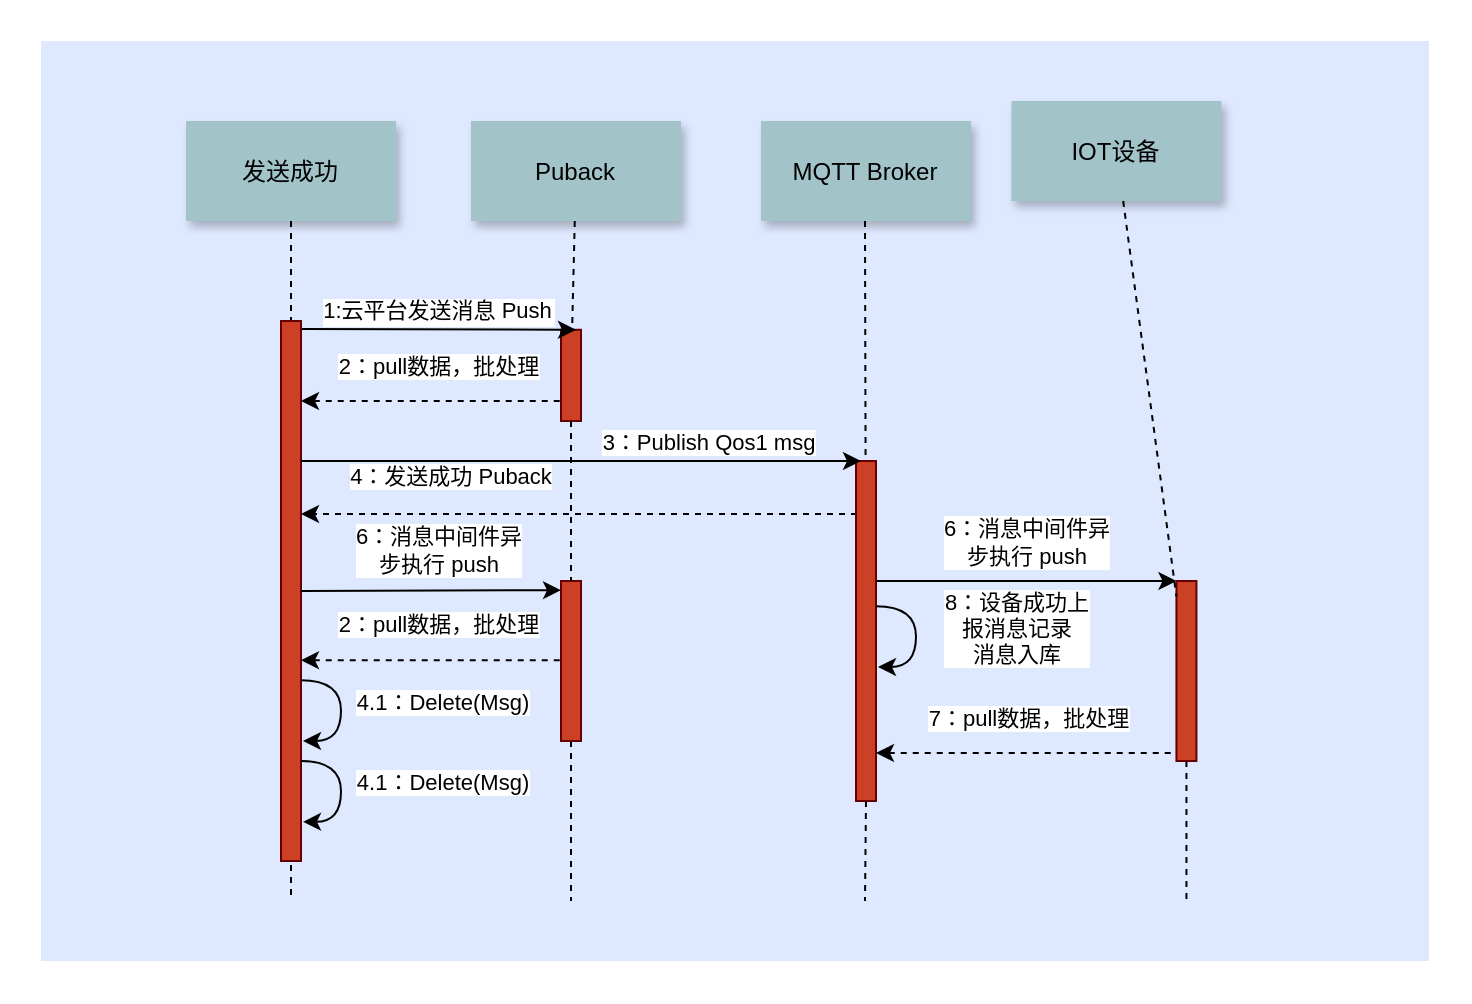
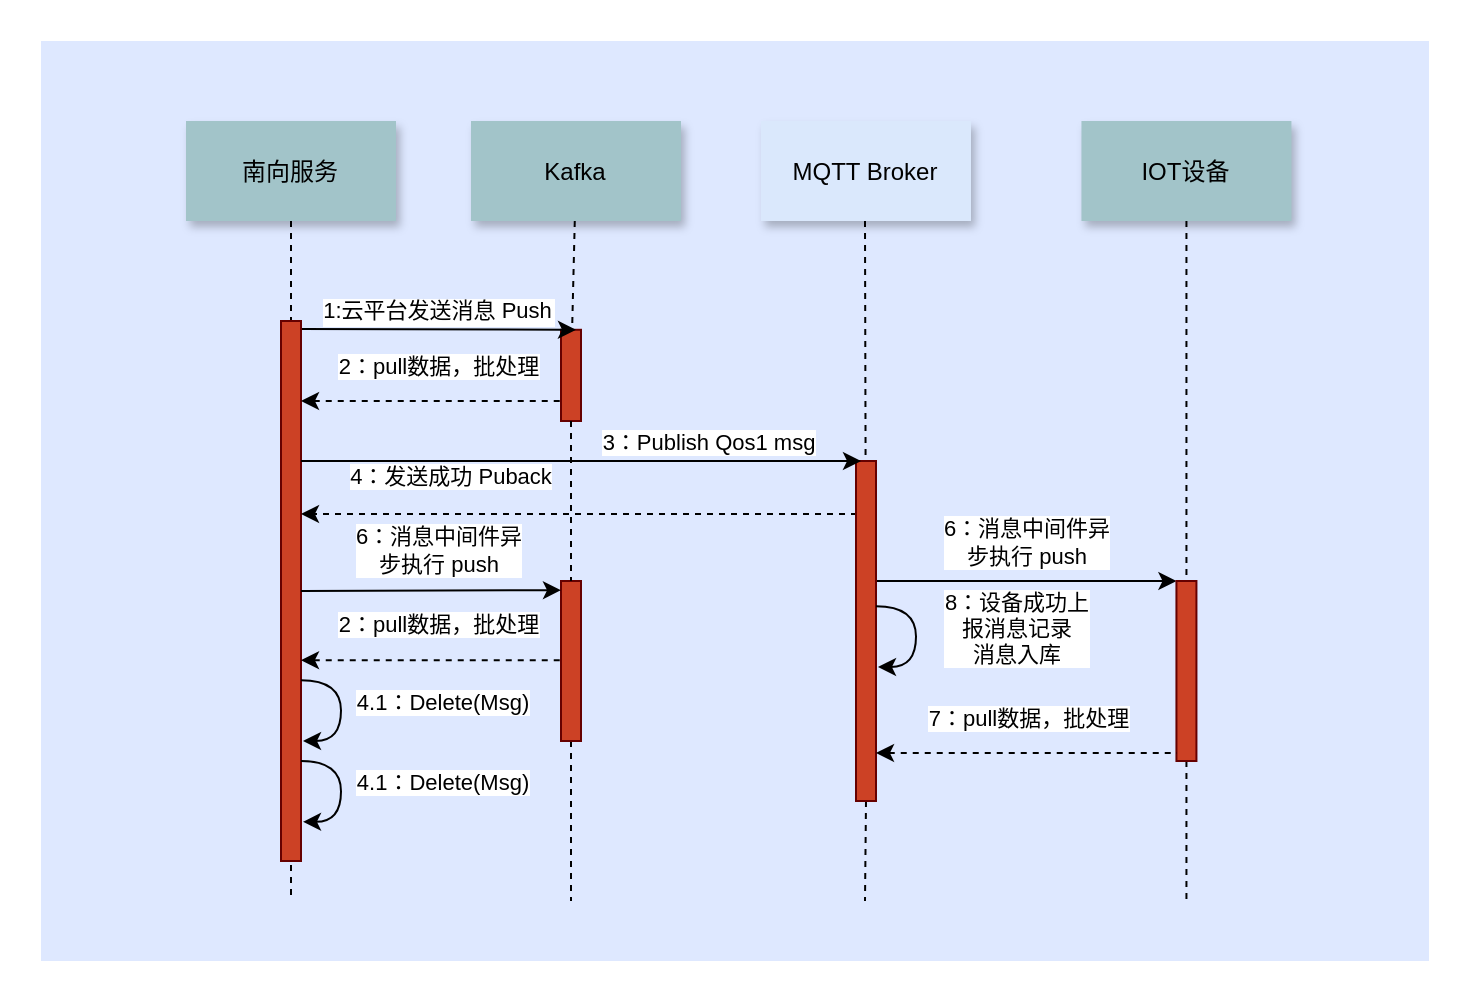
(1116, 151) -> (1186, 171)
(866, 171) -> (866, 171)
(290, 172) -> (290, 172)
(575, 172) -> (575, 172)
